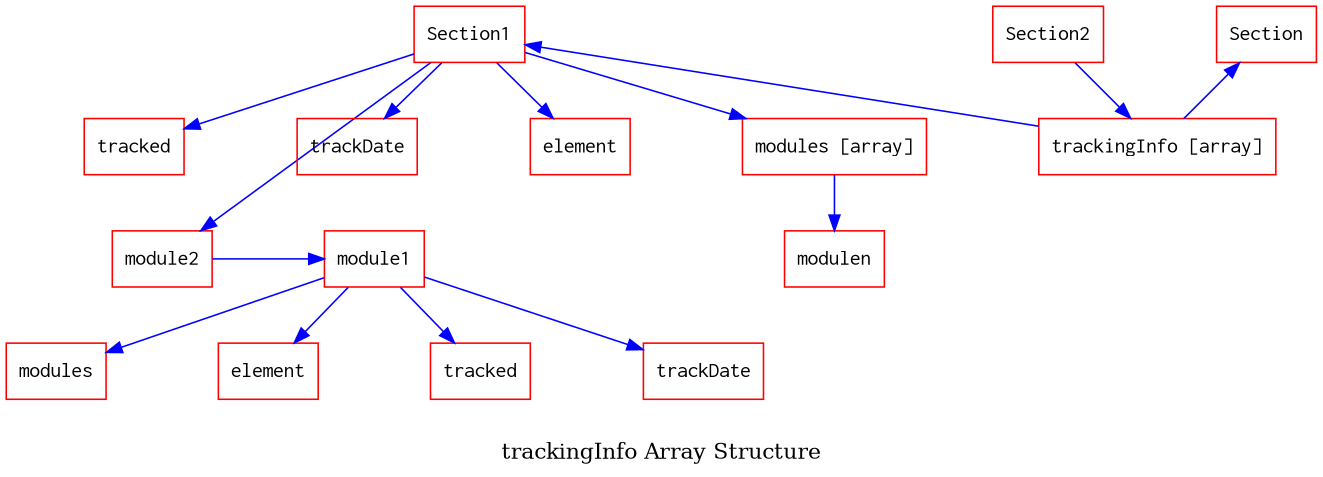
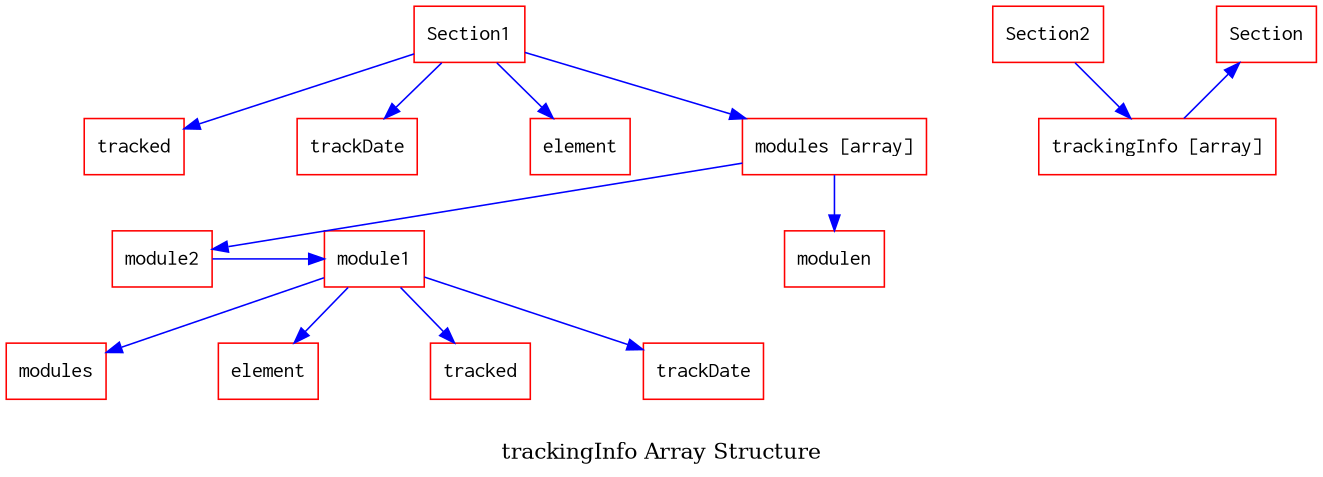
(790, 87) -> none
(322, 142) -> (485, 205)
